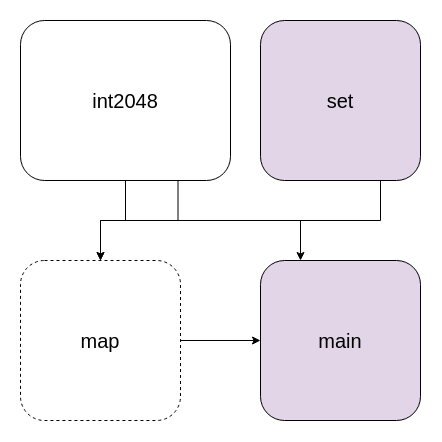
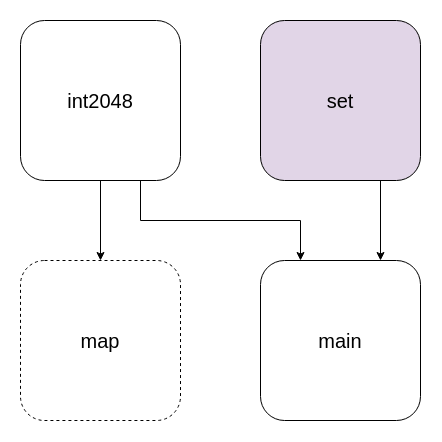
(126, 101) -> (101, 101)
(343, 221) -> (381, 236)
(217, 341) -> none
(341, 341) -> (341, 341)
